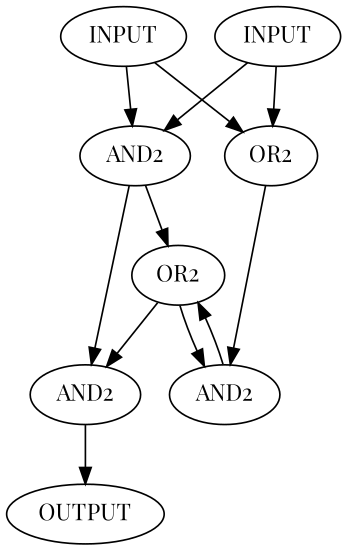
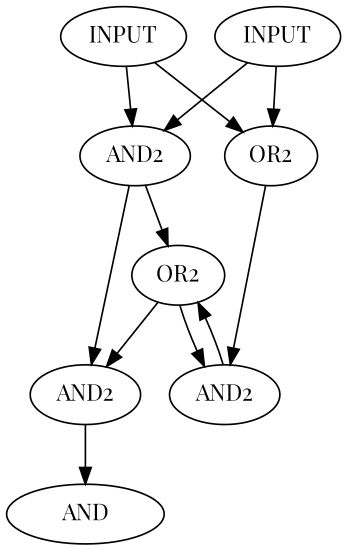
(85, 514) -> (85, 514)
